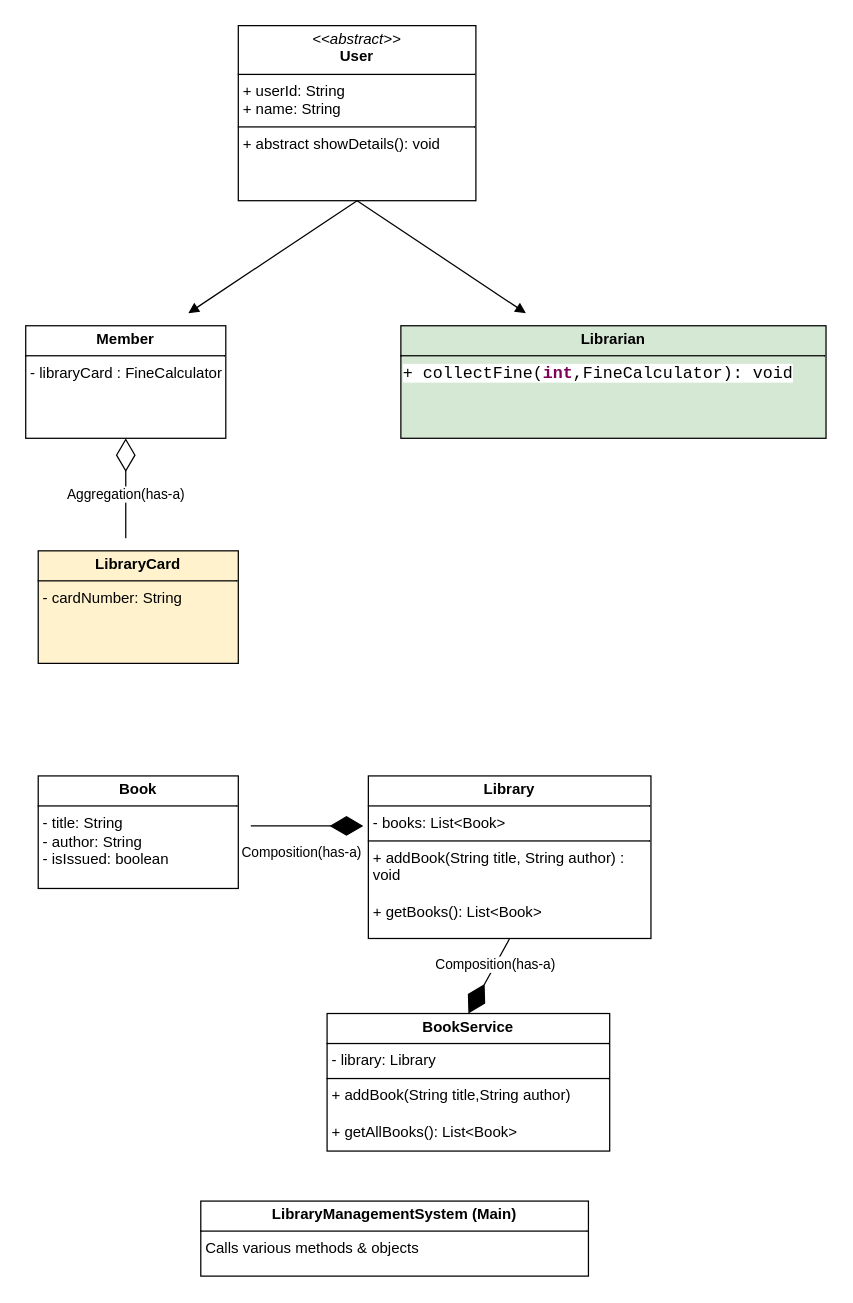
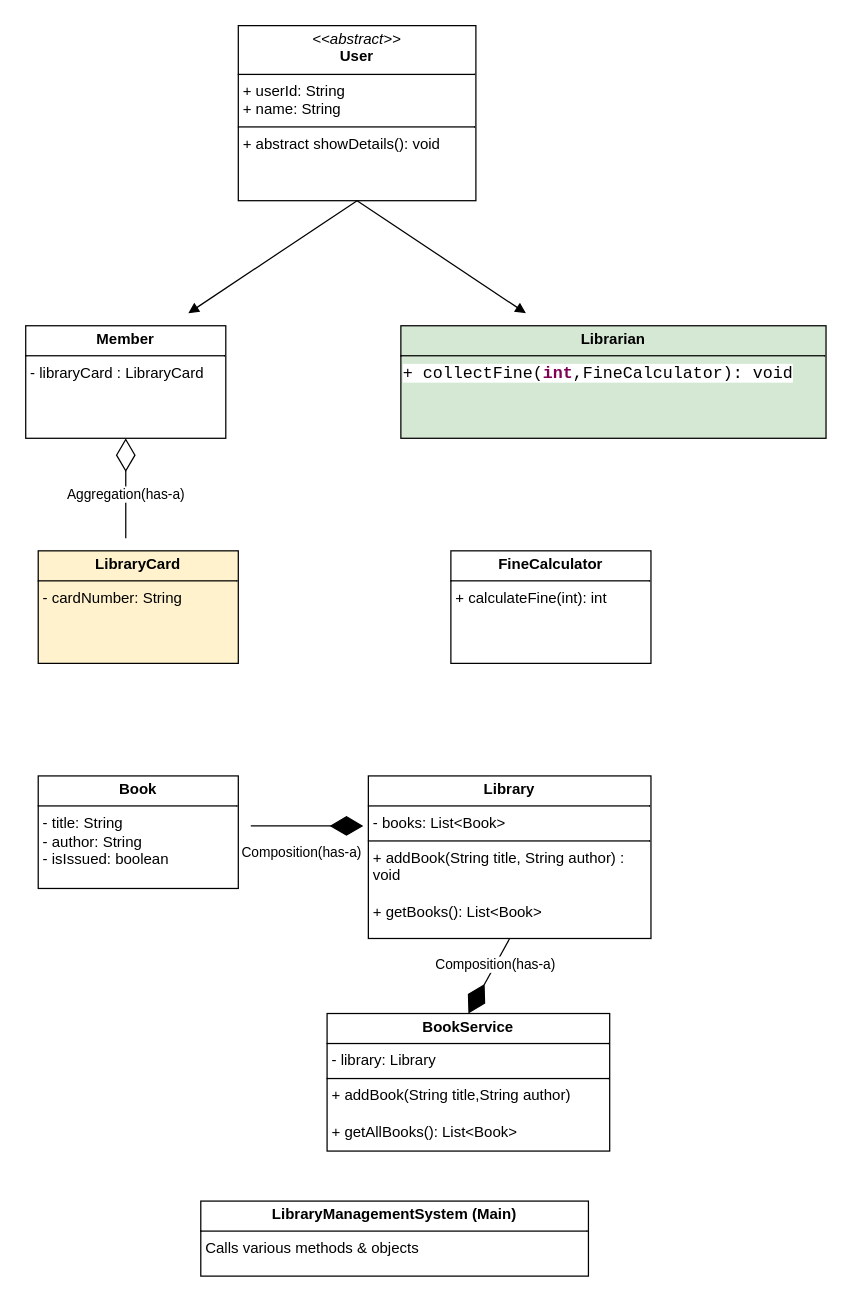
(127, 353) -> (125, 344)
none -> (551, 607)
